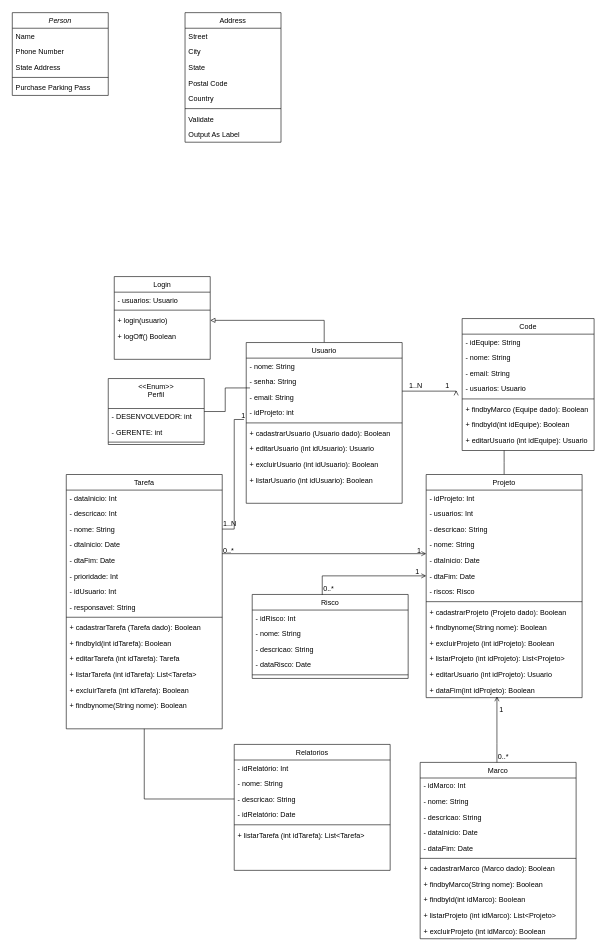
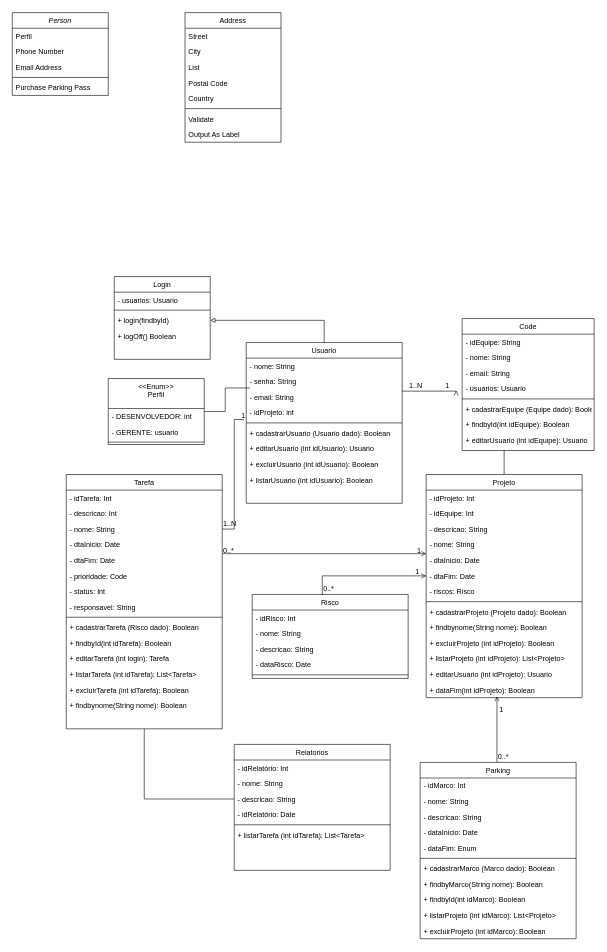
(24, 36) -> (26, 36)
(41, 67) -> (39, 67)
(198, 67) -> (196, 67)
(146, 320) -> (148, 320)
(531, 409) -> (539, 409)
(136, 432) -> (144, 432)
(99, 498) -> (96, 498)
(456, 514) -> (455, 514)
(99, 576) -> (101, 576)
(97, 592) -> (93, 592)
(145, 628) -> (142, 628)
(138, 659) -> (131, 659)
(498, 770) -> (498, 770)
(450, 848) -> (450, 848)
